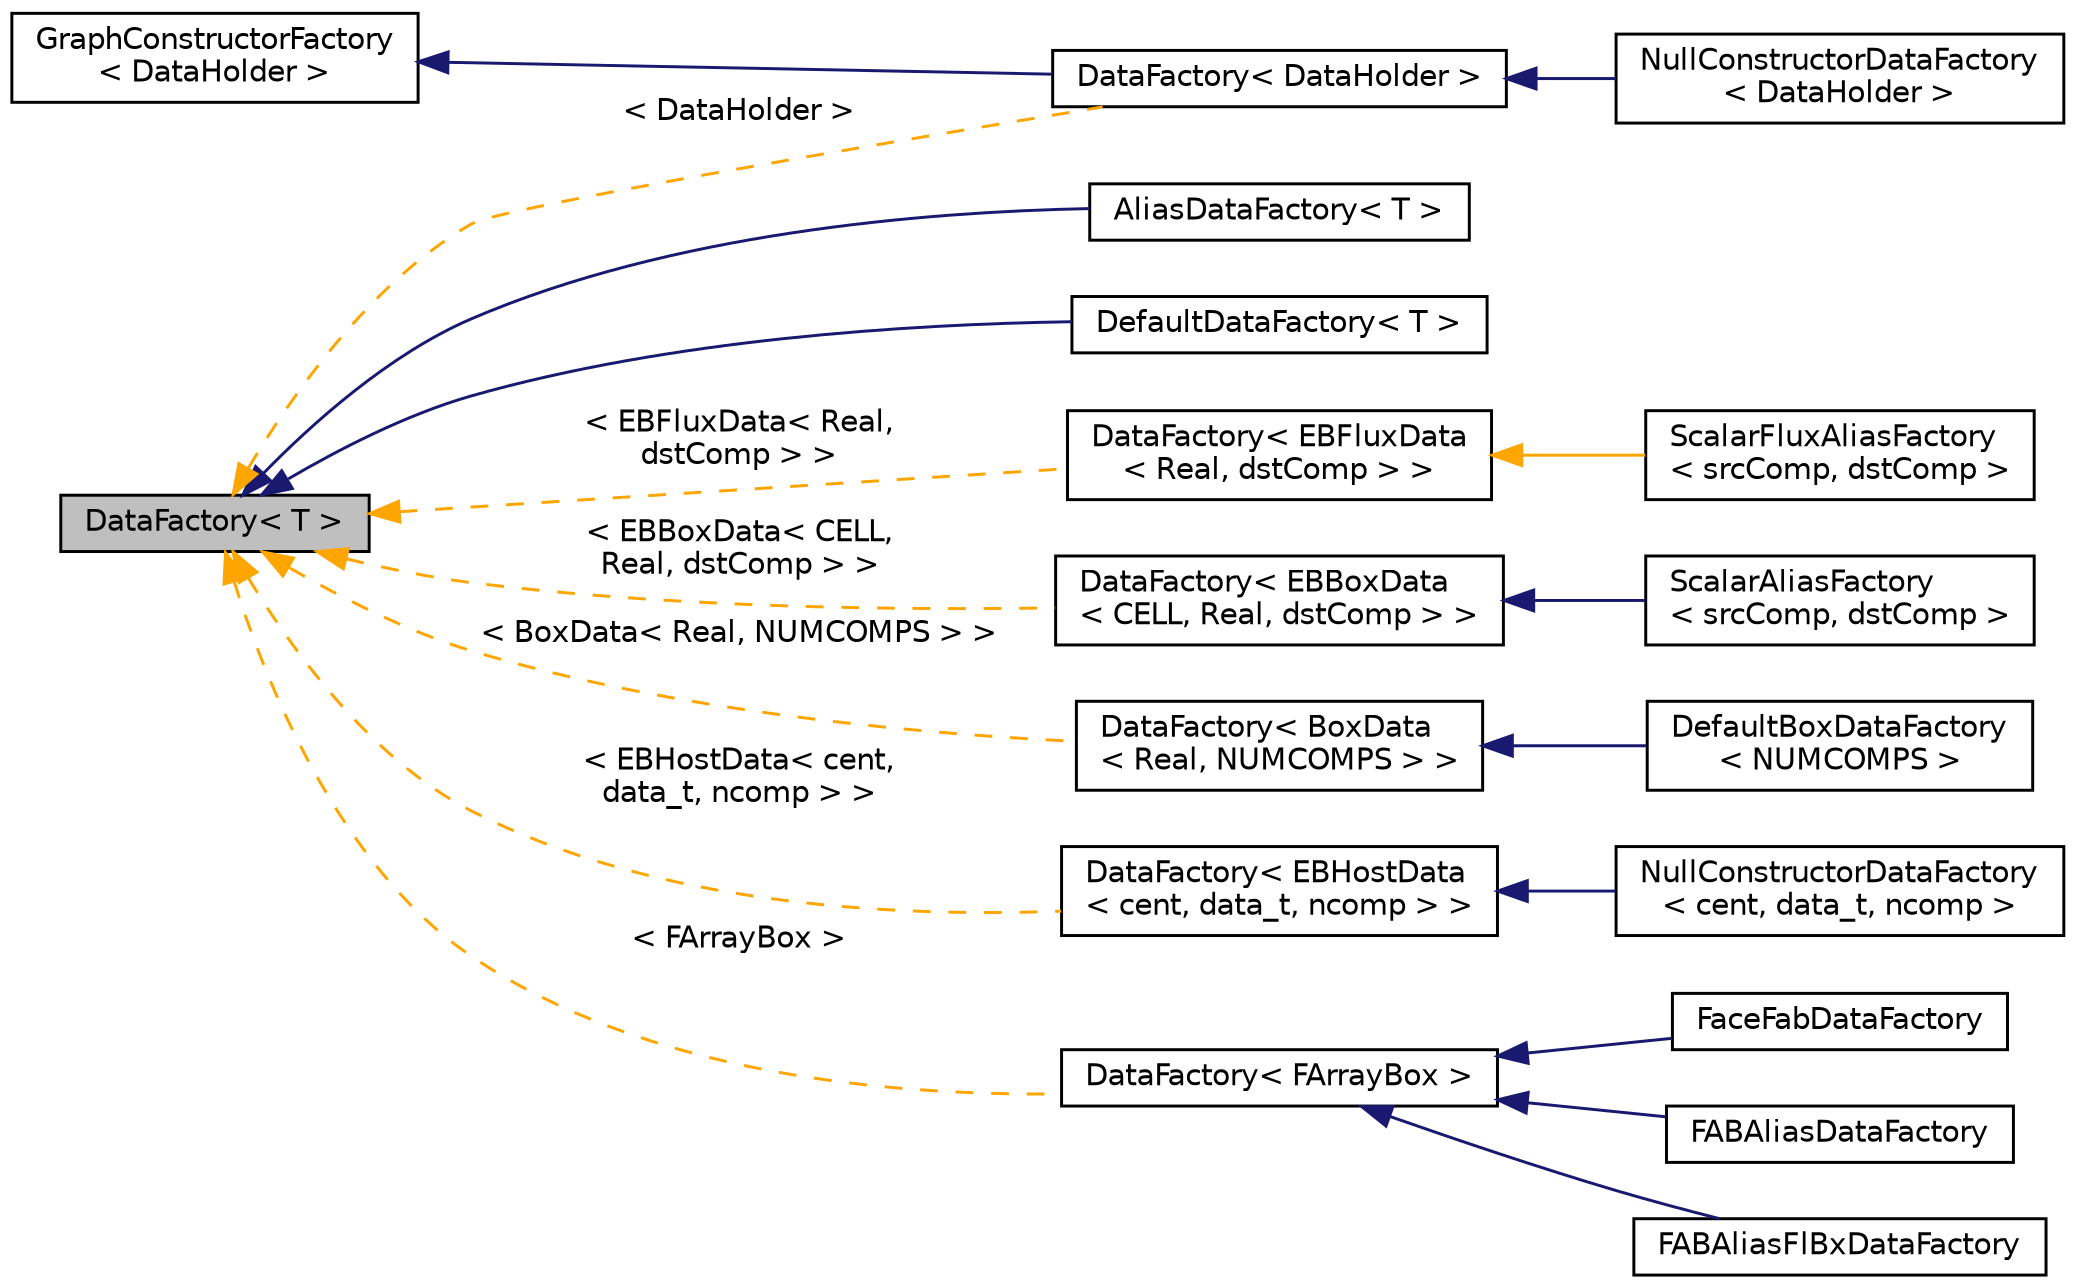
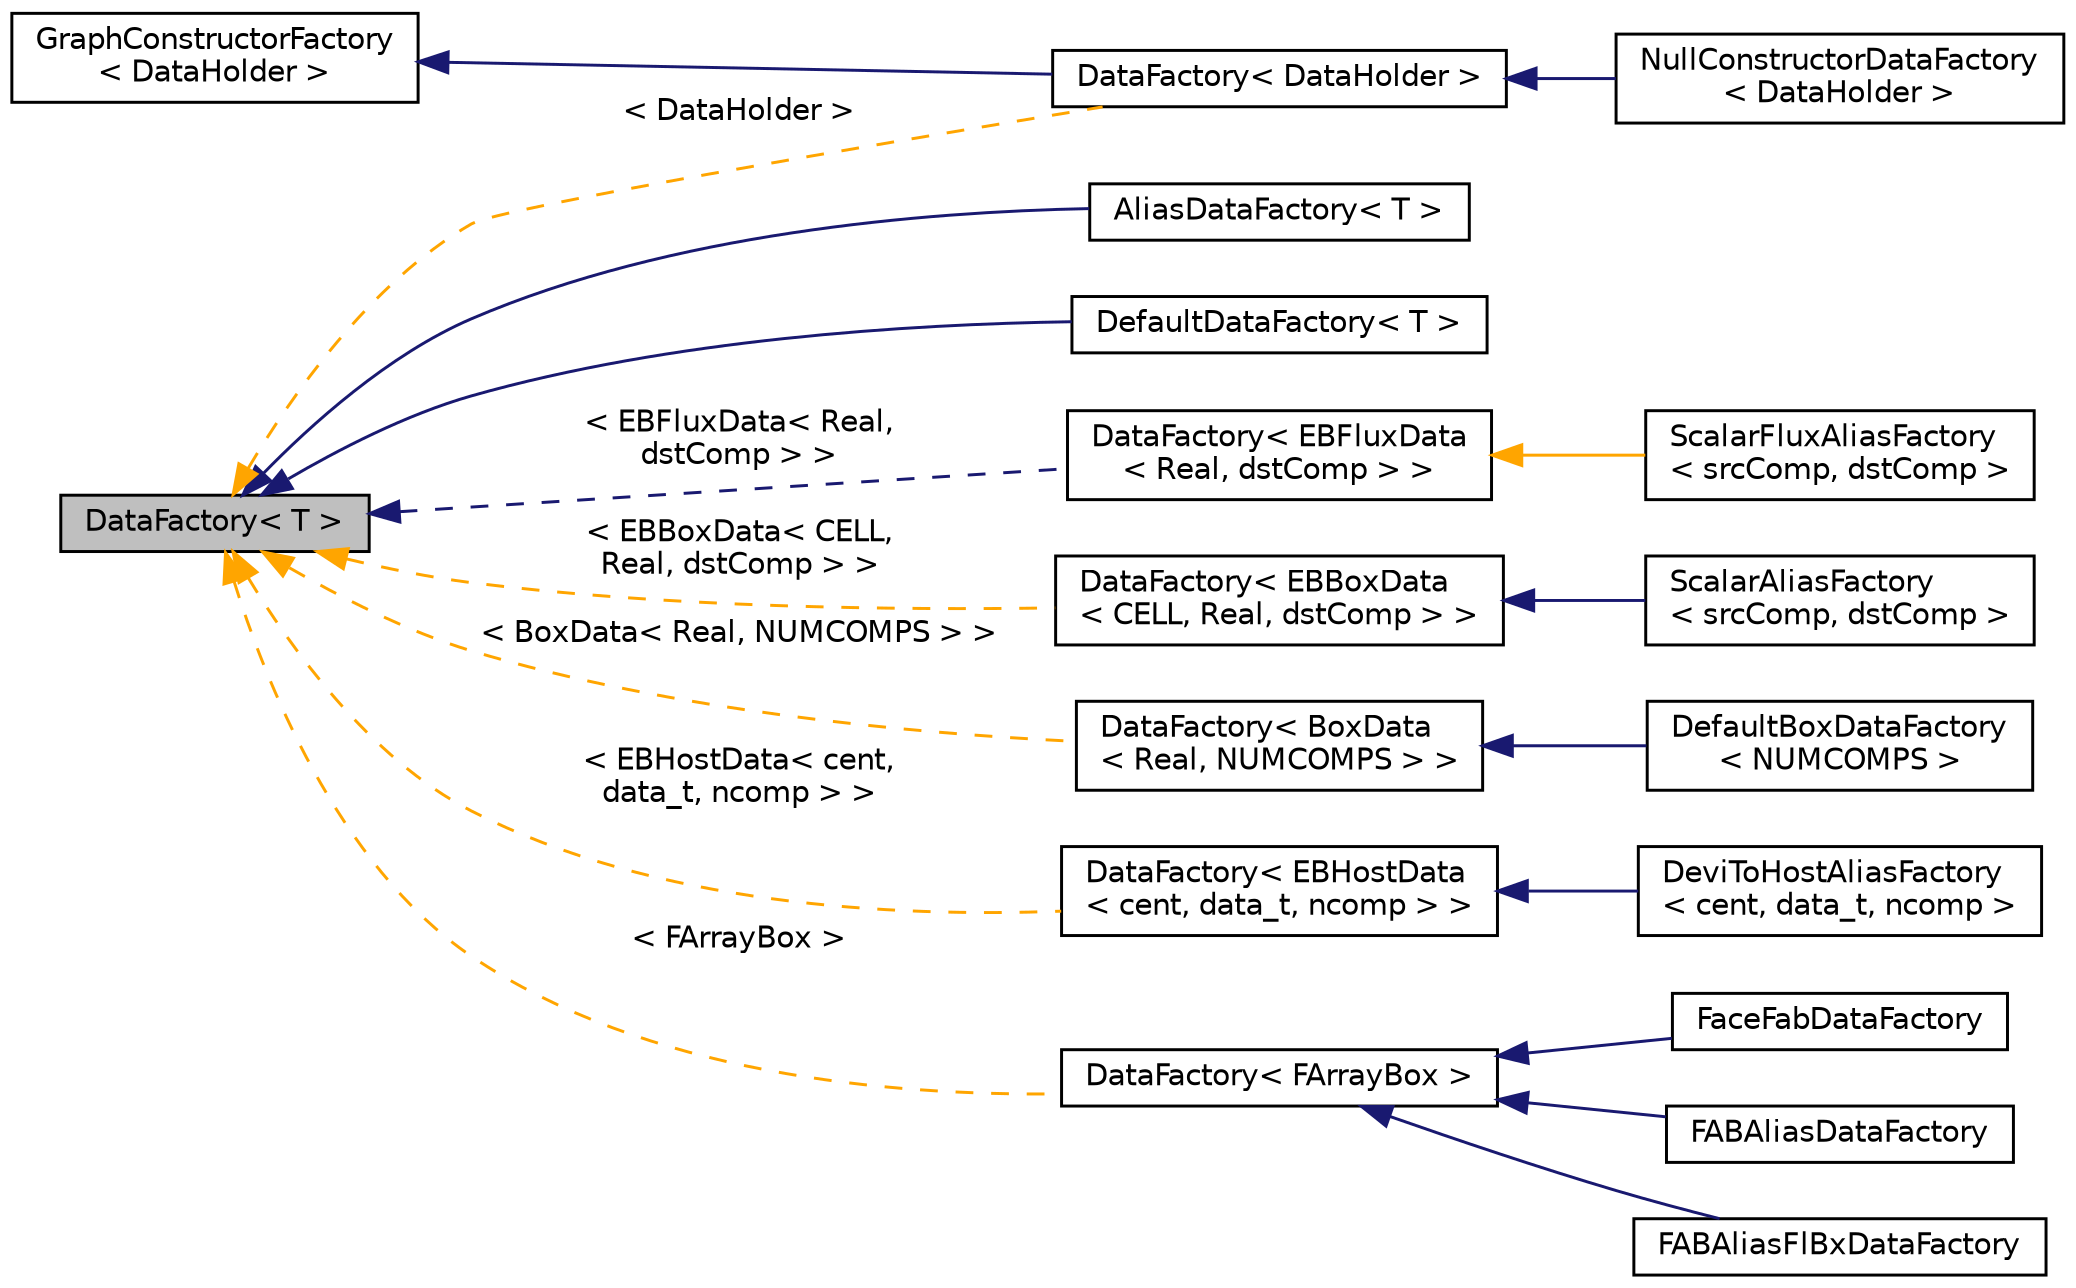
(733, 490) -> (733, 490)
(1840, 891) -> (1840, 891)
